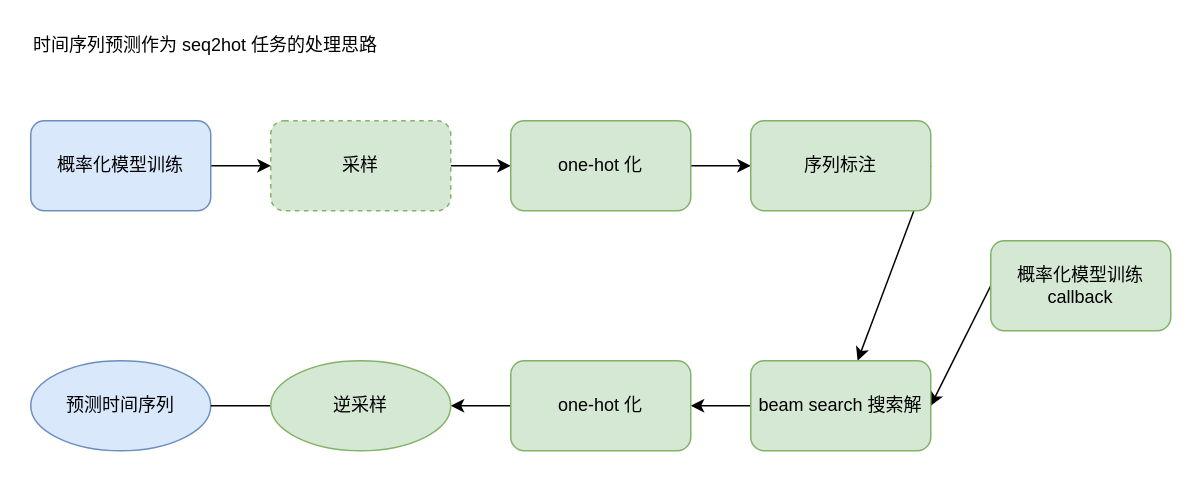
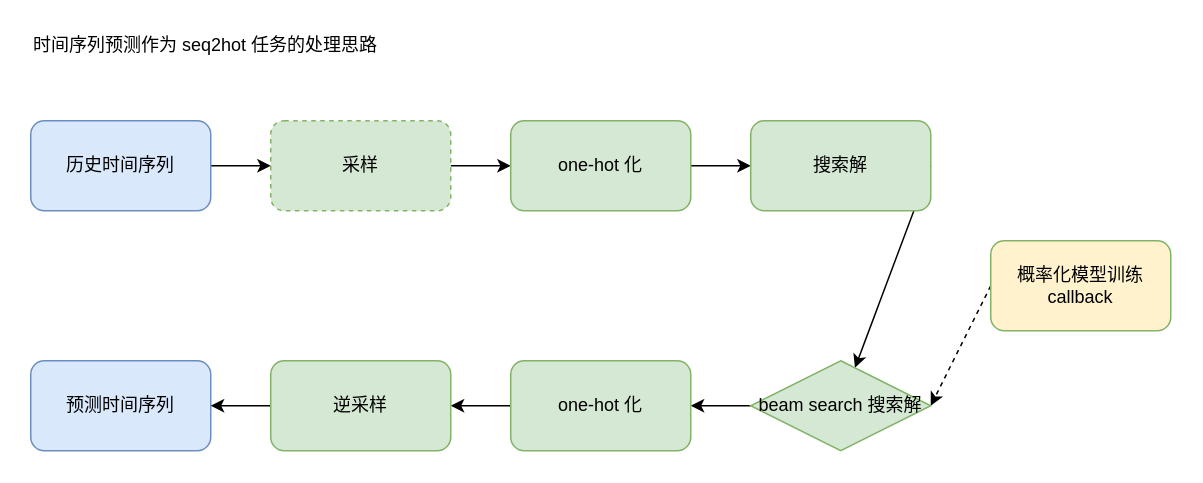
(121, 166) -> (121, 166)
(841, 166) -> (841, 166)
(1081, 286) -> (1081, 286)
(962, 342) -> (962, 342)
(121, 406) -> (121, 406)
(217, 406) -> (222, 406)
(361, 406) -> (361, 406)
(841, 406) -> (841, 406)
